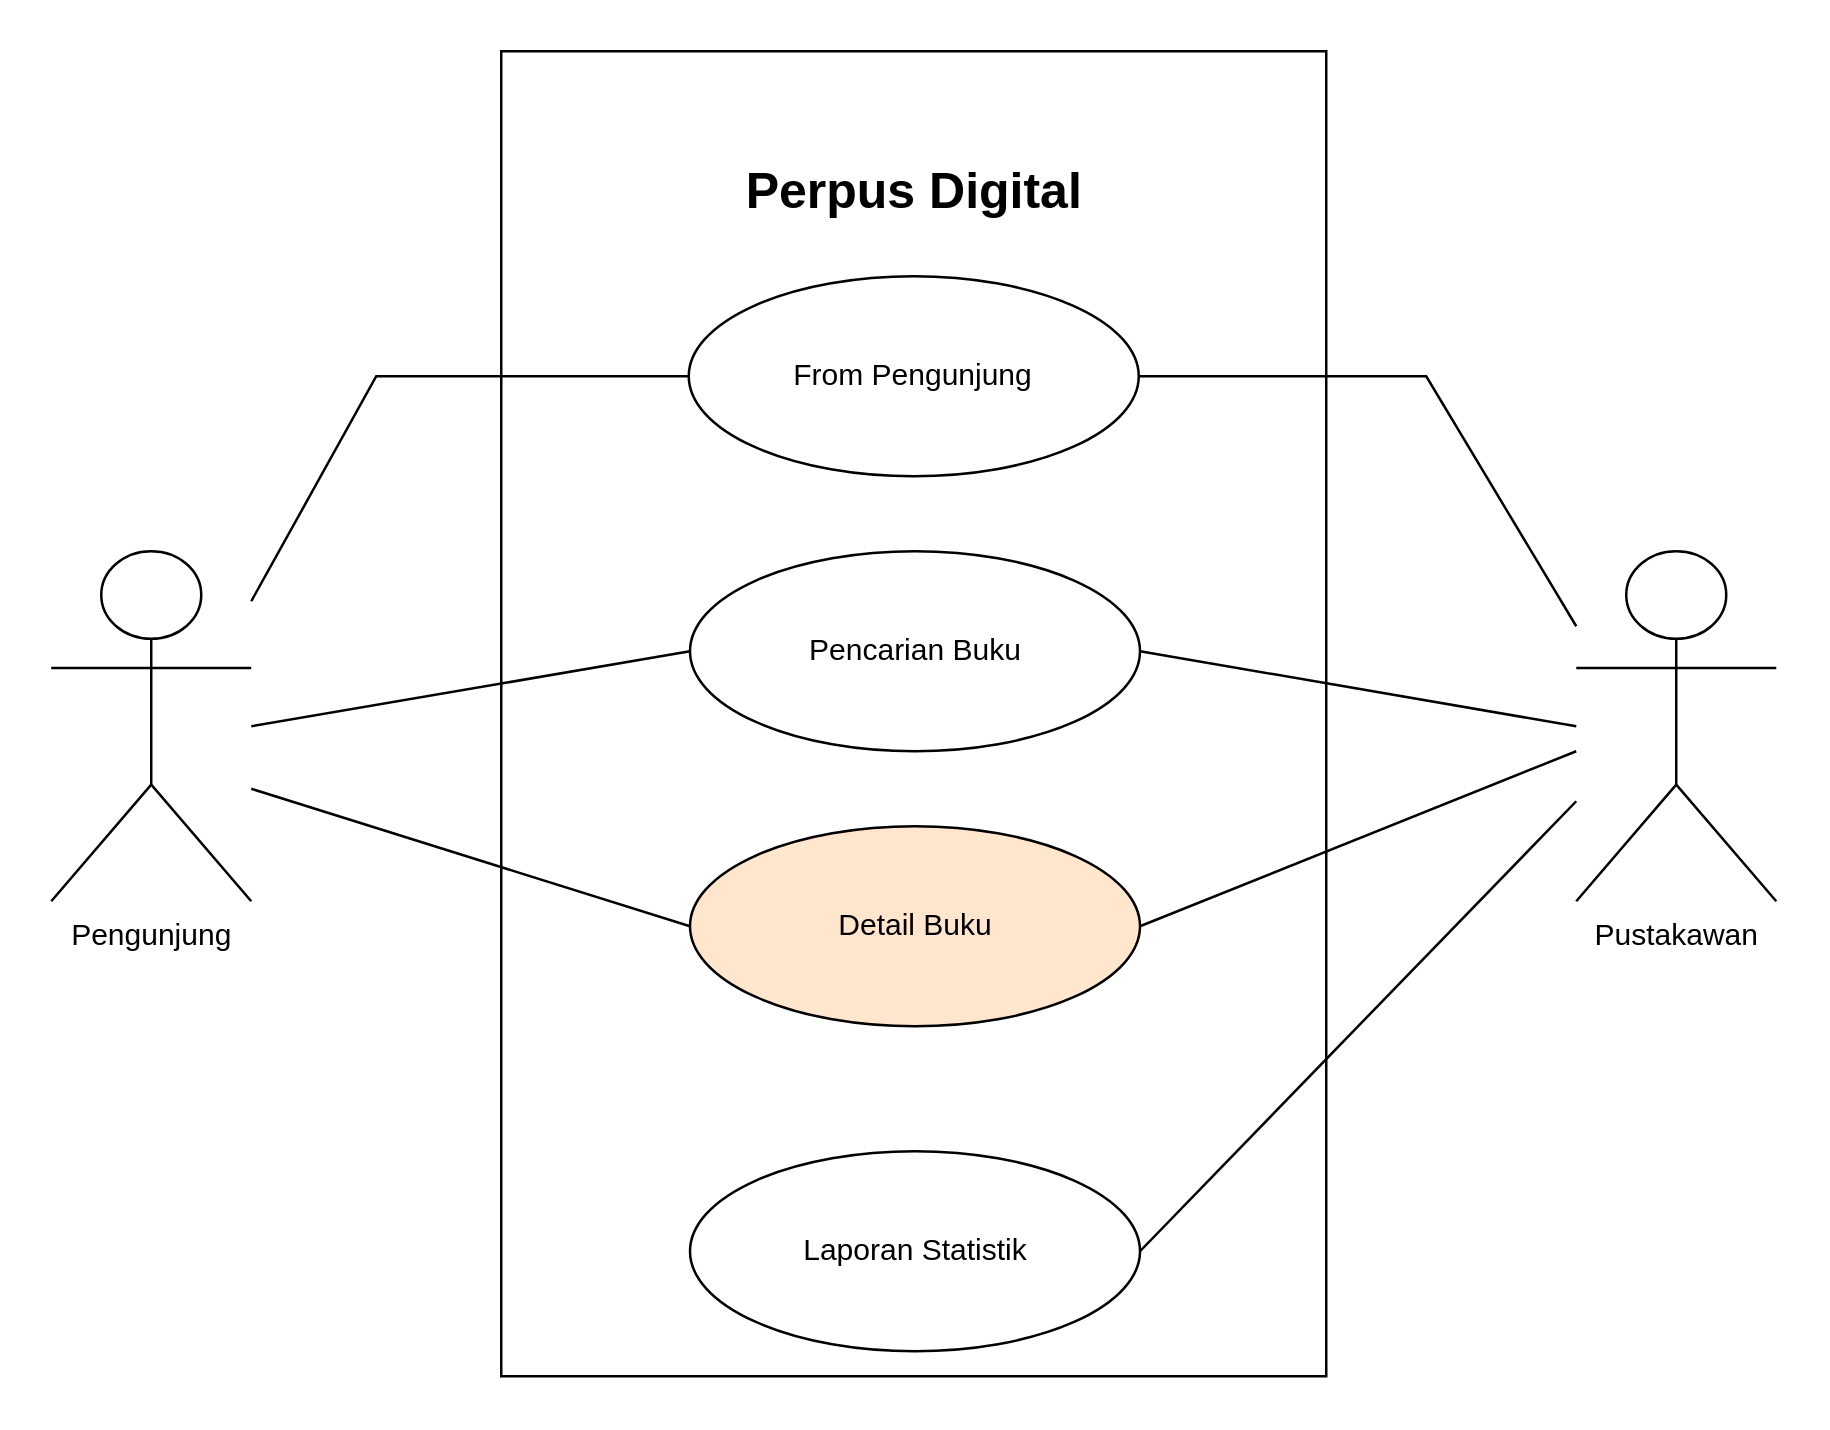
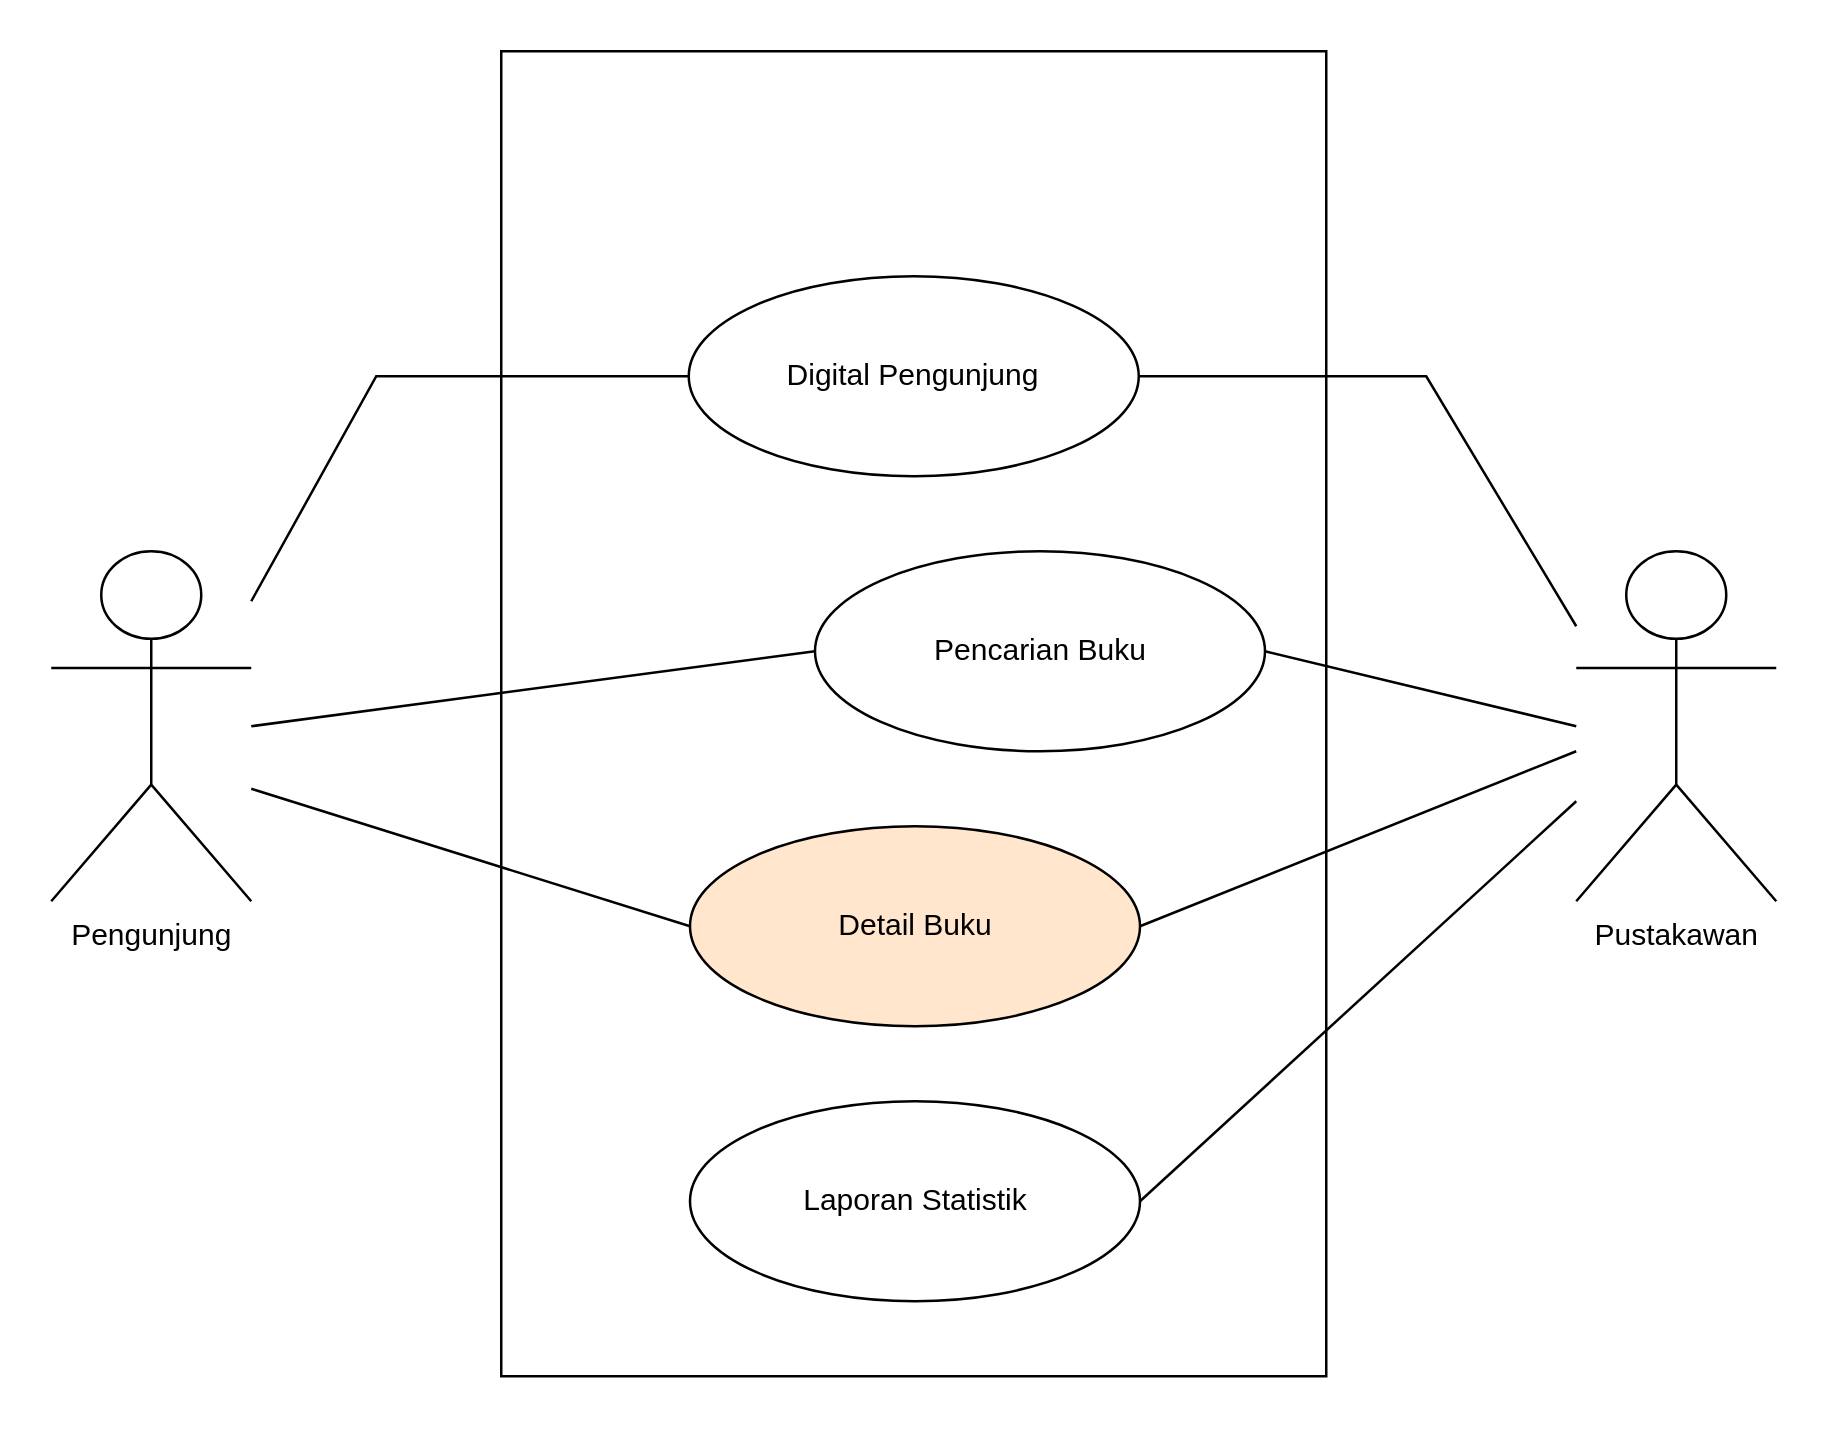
(915, 189) -> none
(914, 376) -> (914, 376)
(915, 651) -> (1040, 651)
(915, 1251) -> (915, 1201)
